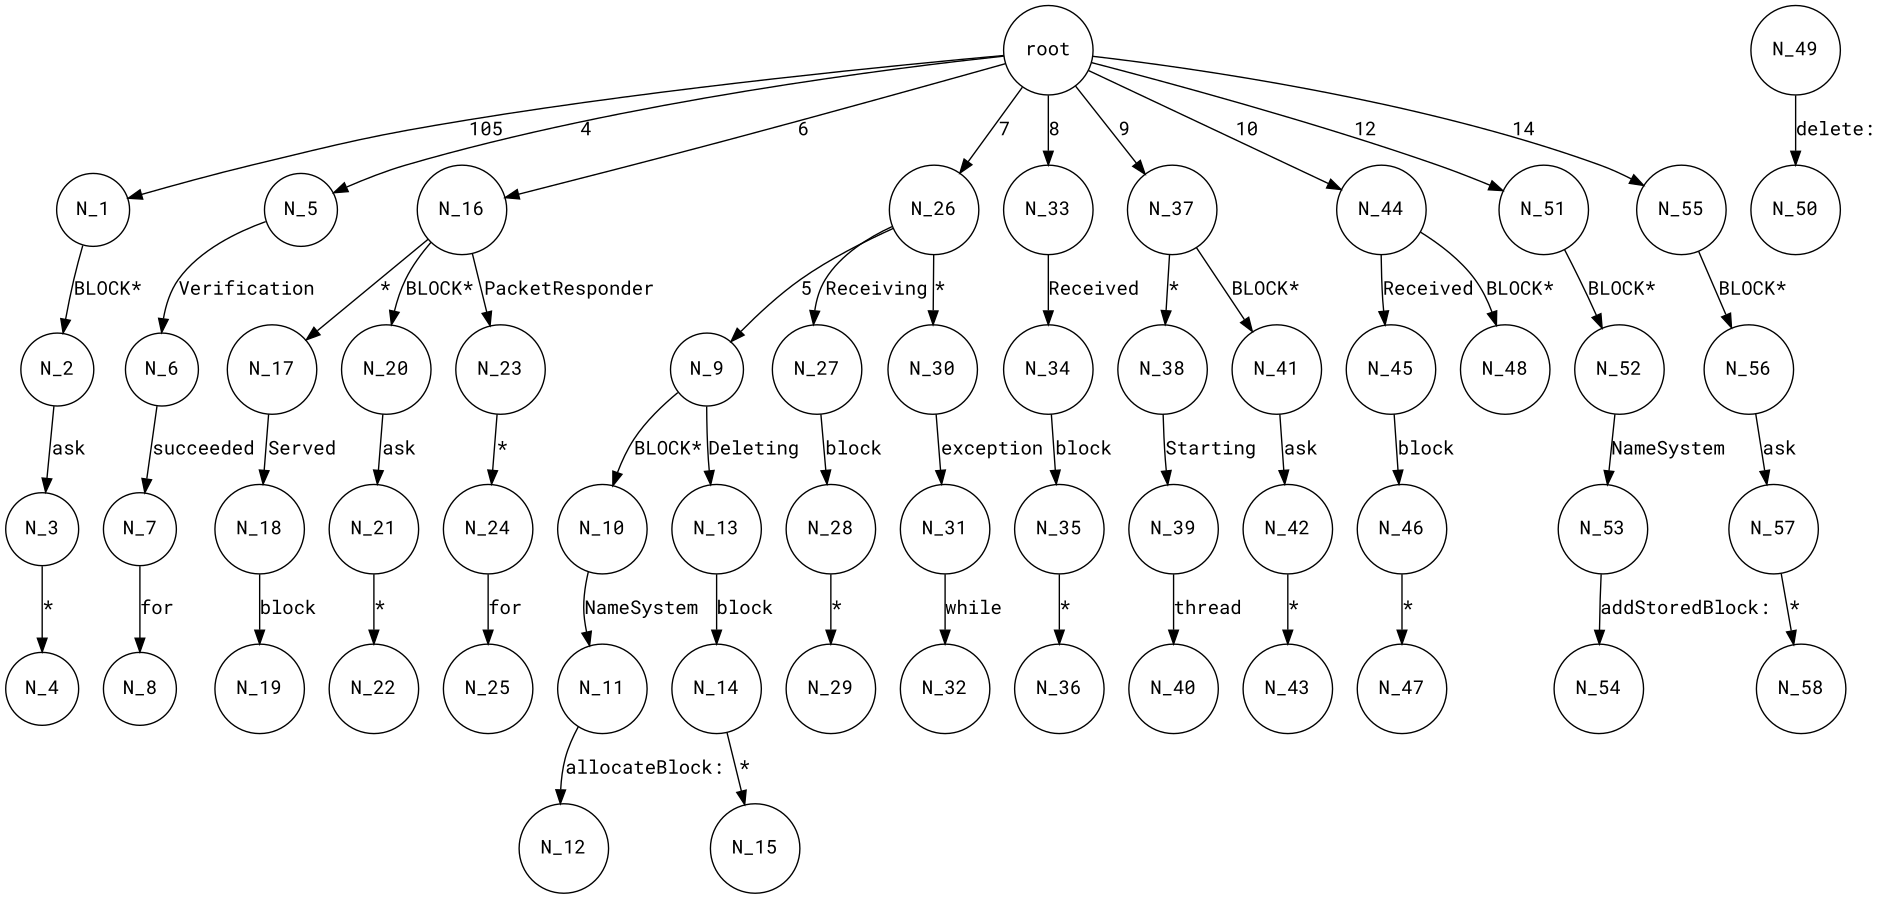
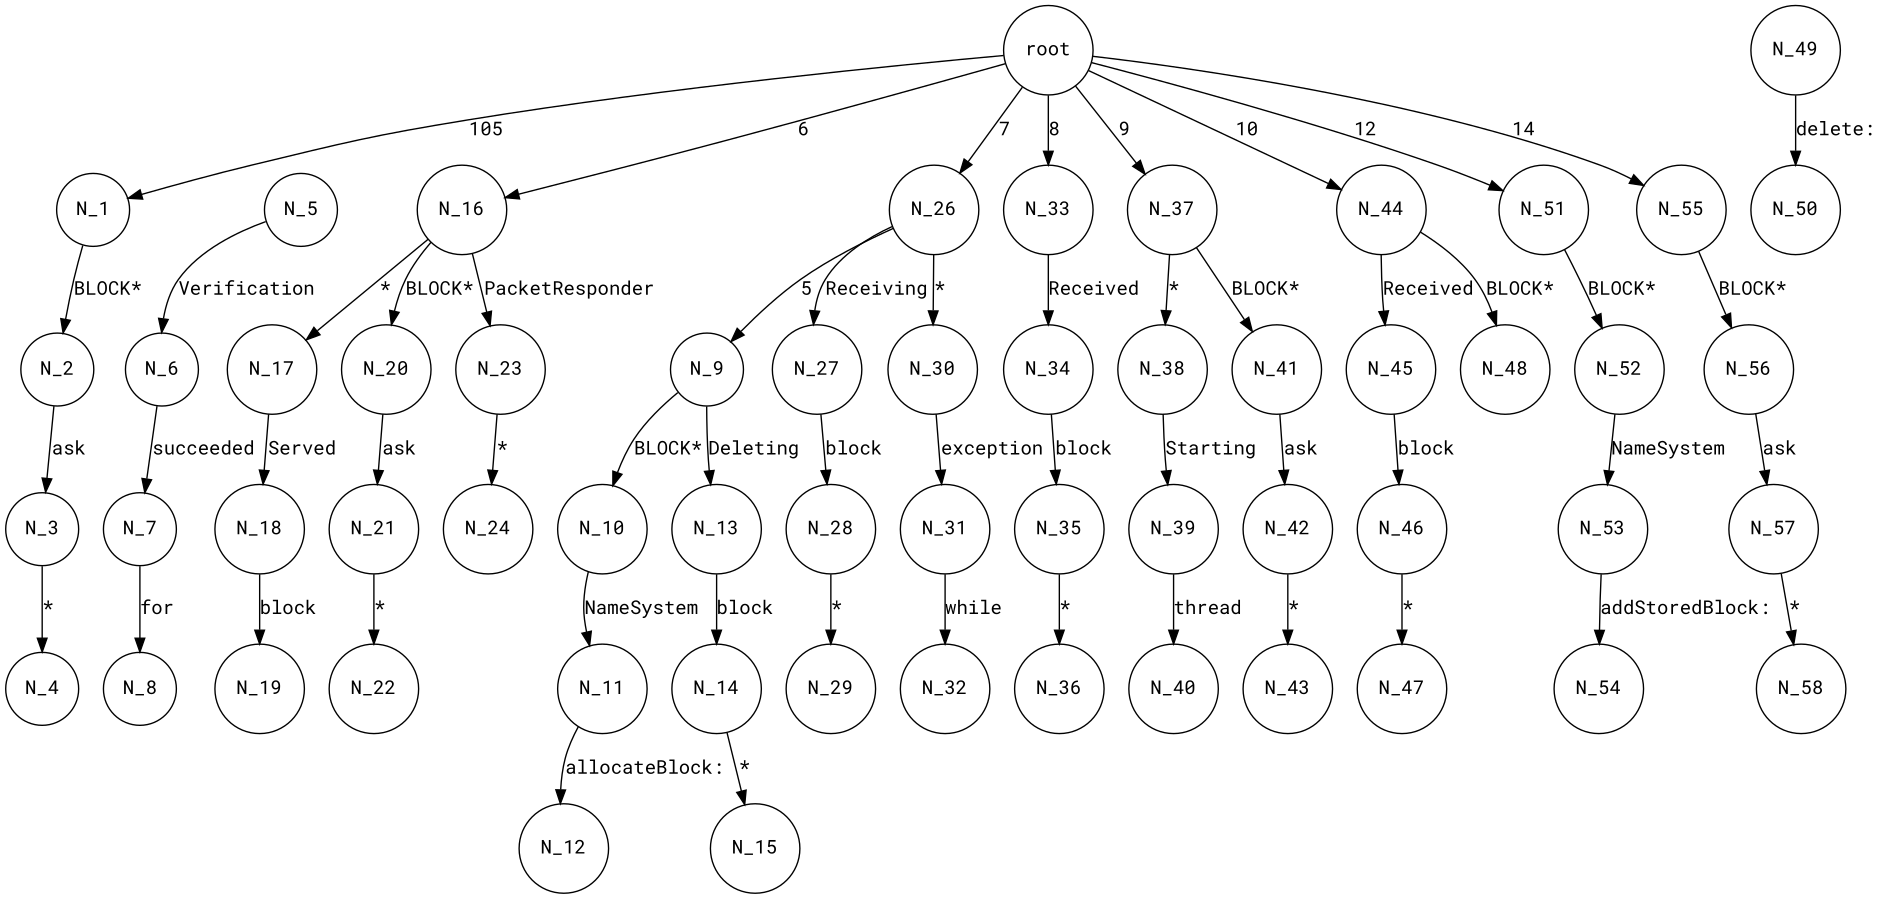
(672, 104) -> none
(488, 689) -> none
